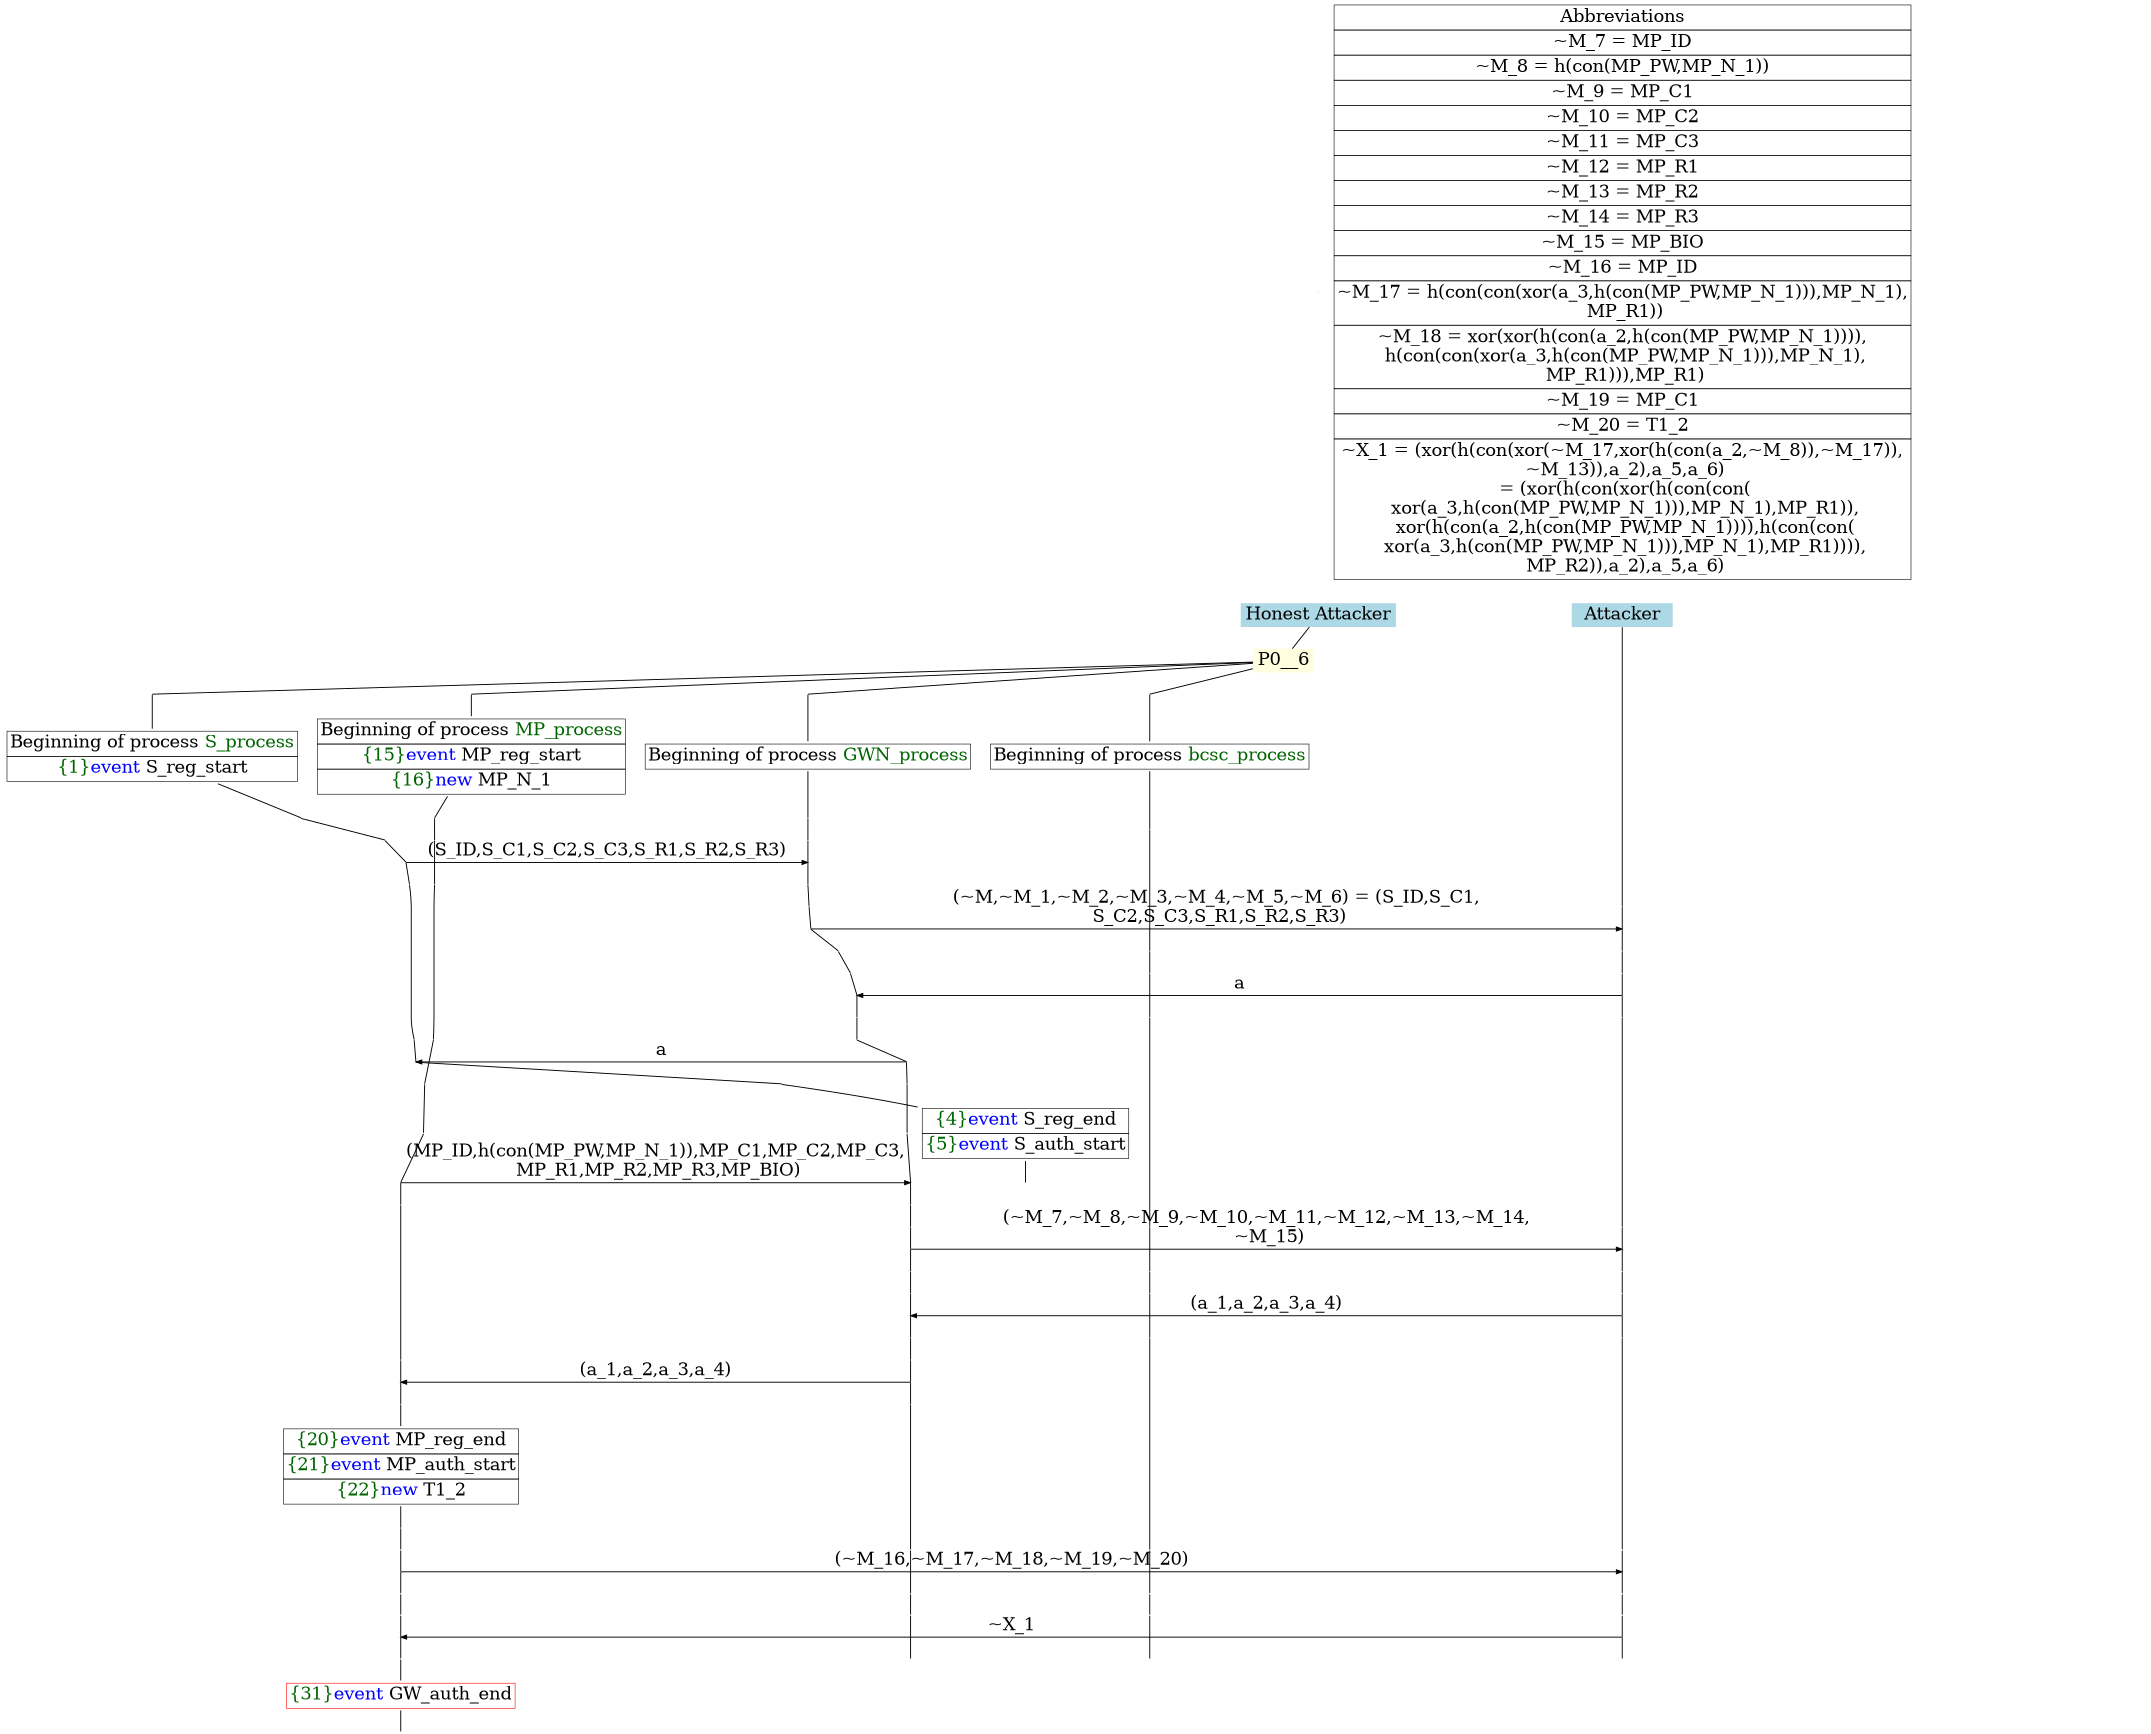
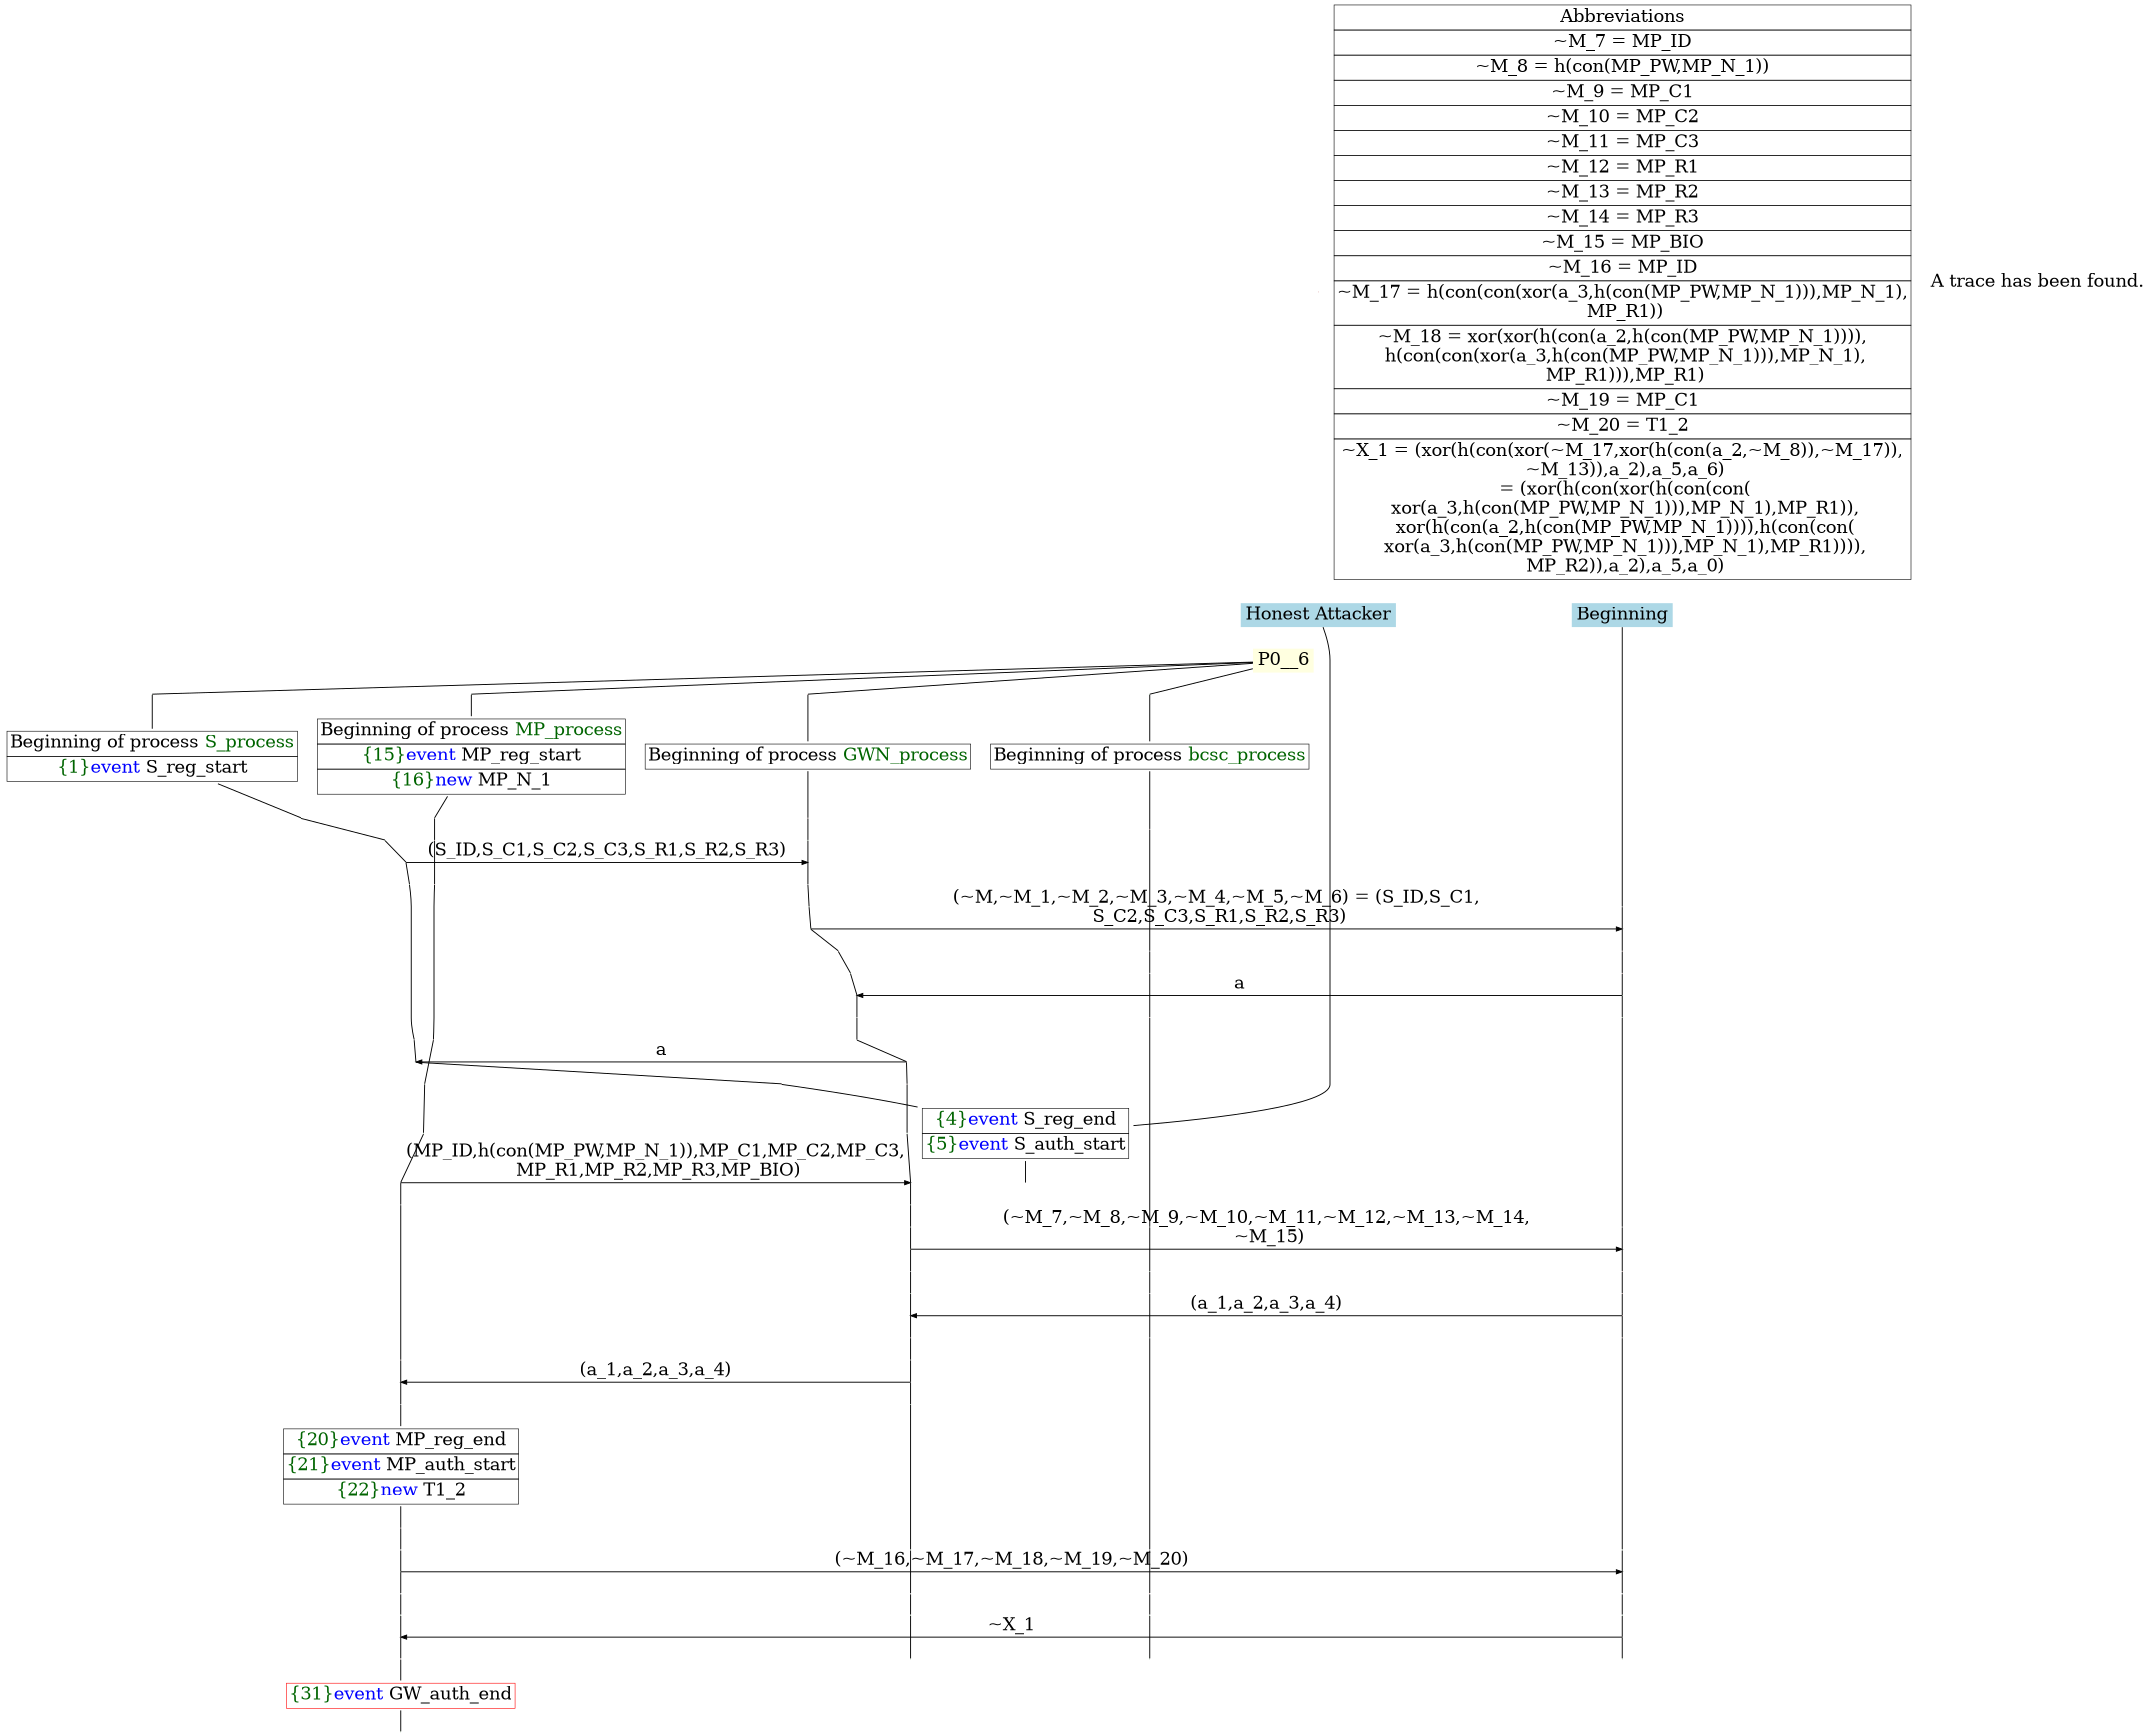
none -> (2038, 292)
(1623, 566) -> (1623, 566)
(1622, 615) -> (1622, 615)
(1301, 638) -> (1330, 958)
